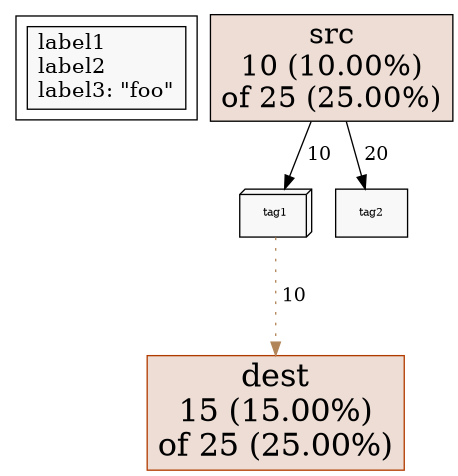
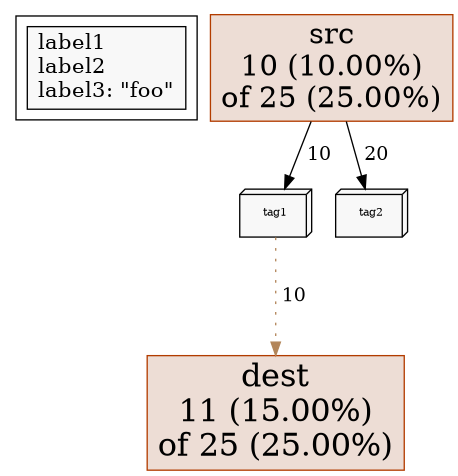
(332, 68) -> (332, 68)
(372, 213) -> (372, 213)
(276, 413) -> (276, 413)
